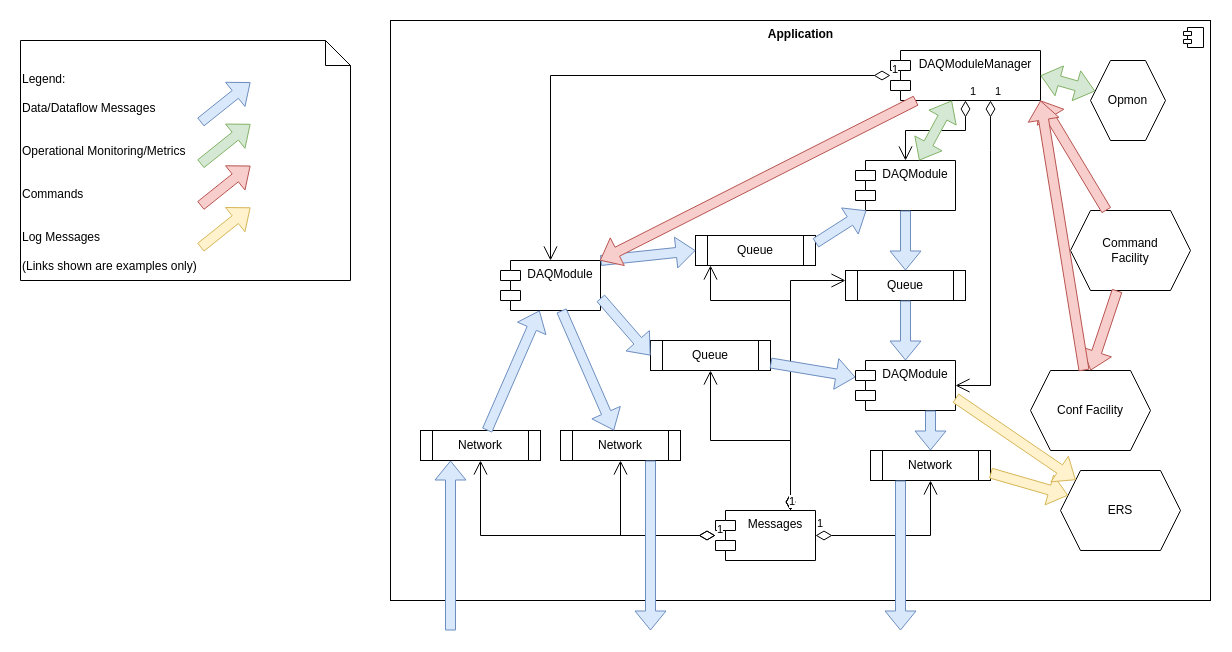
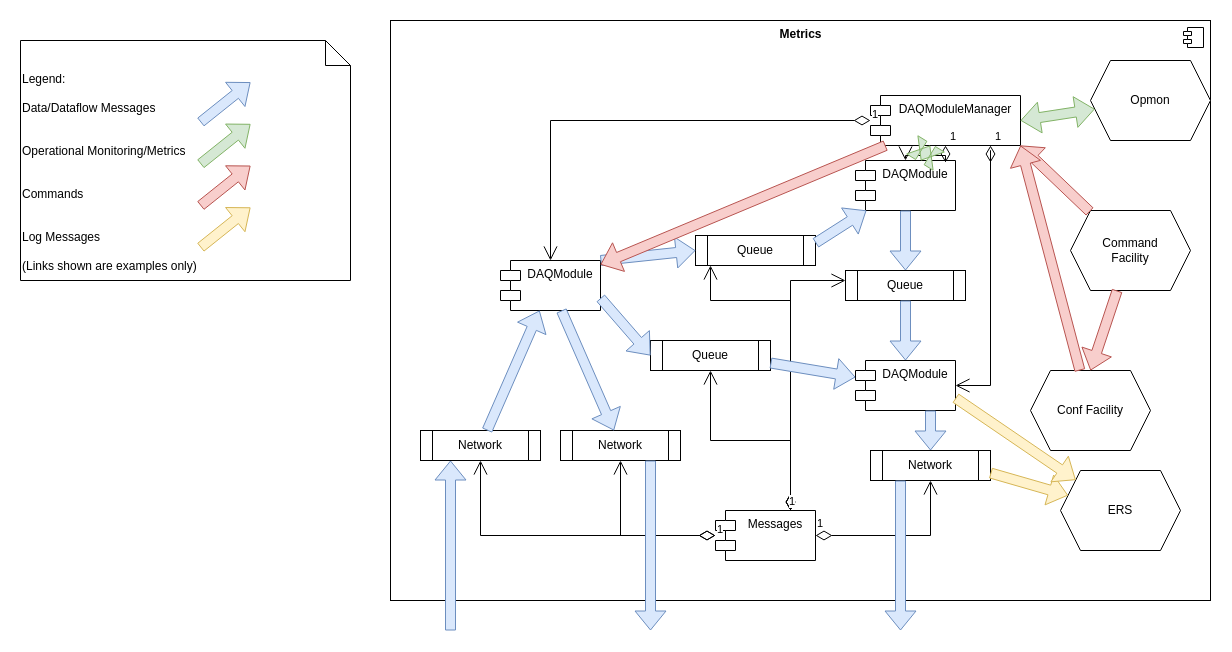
(801, 35) -> (801, 35)
(966, 76) -> (946, 121)
(1128, 101) -> (1151, 101)
